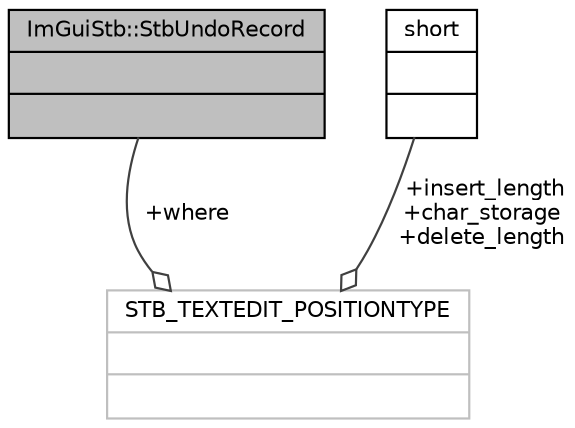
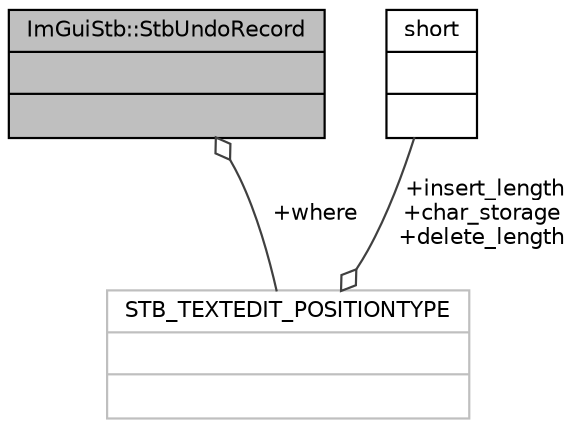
(127, 207) -> (258, 224)
